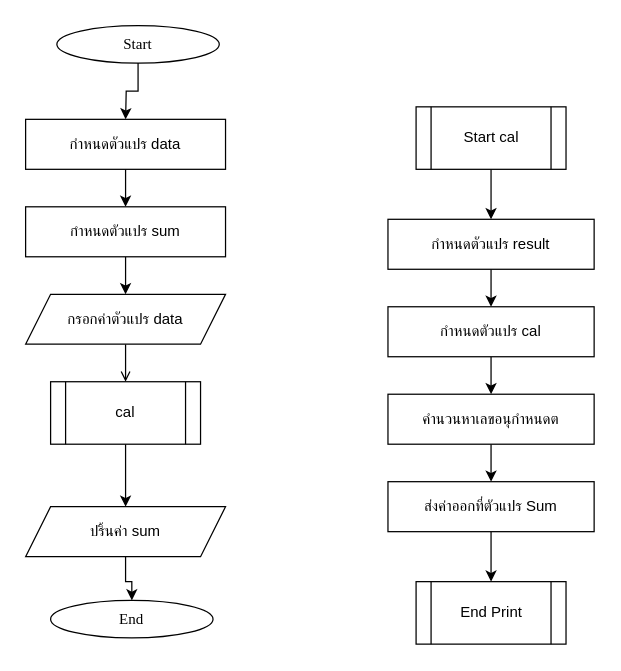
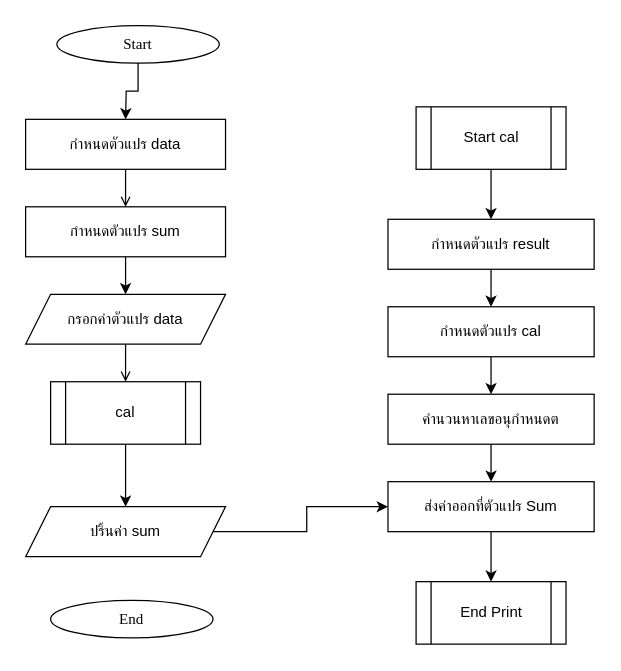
(126, 197) -> (126, 199)
(126, 577) -> (307, 530)
